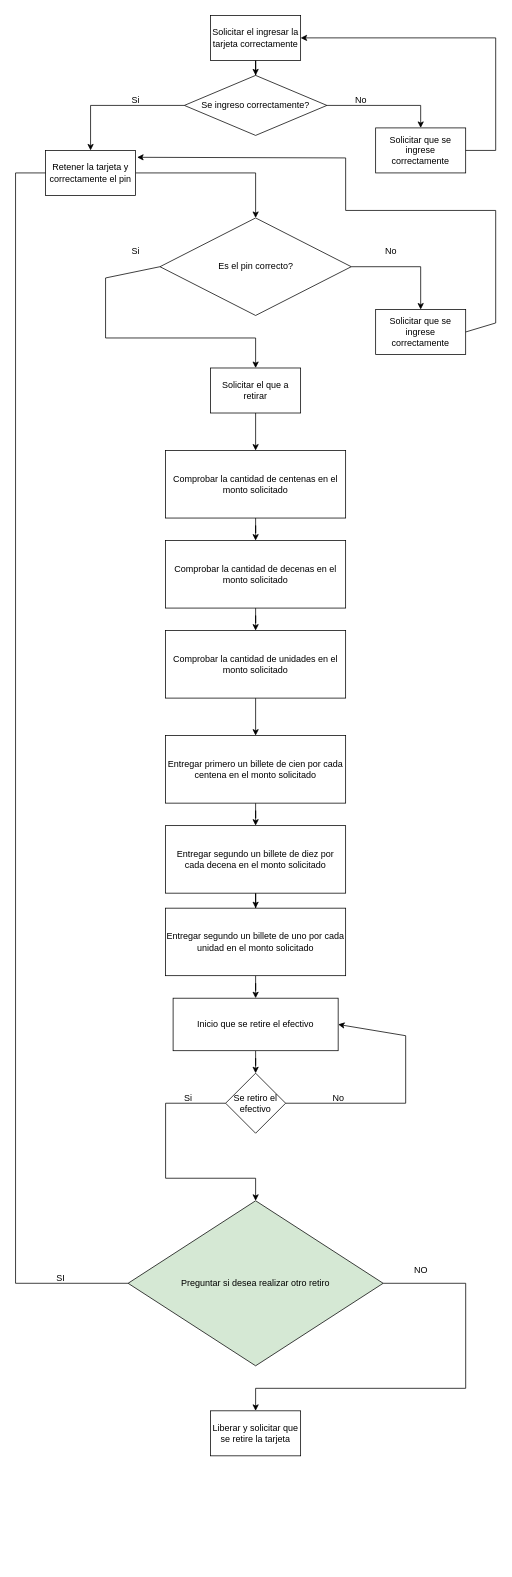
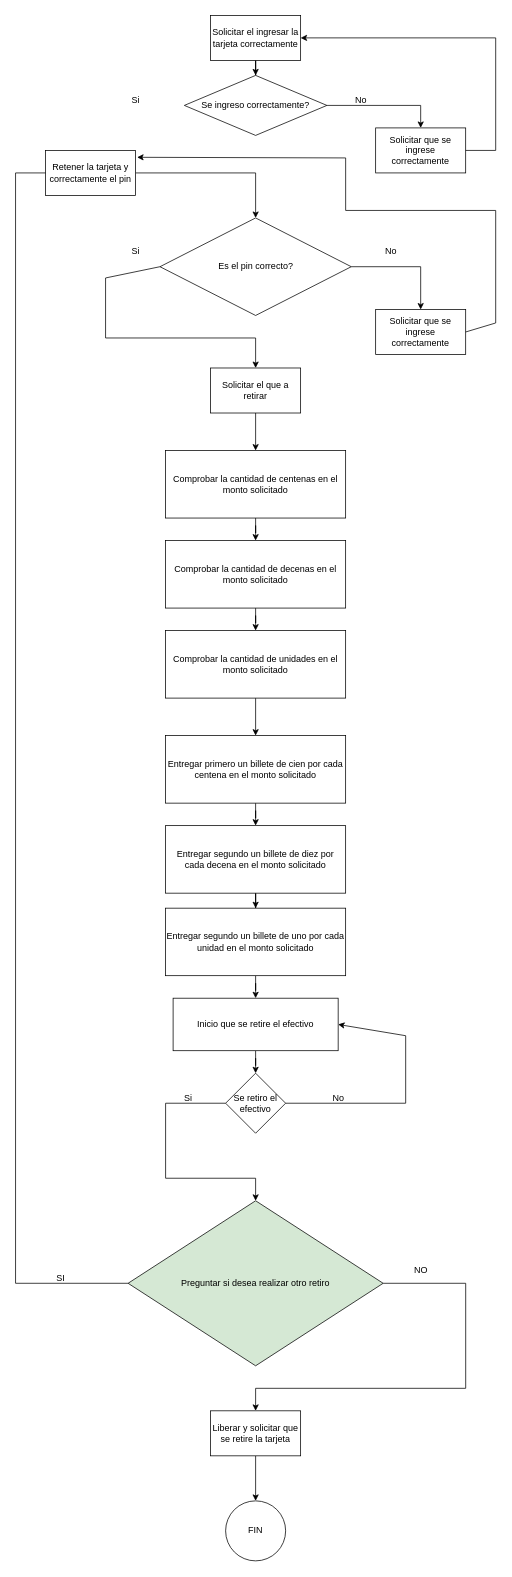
(118, 105) -> none
none -> (255, 1475)
none -> (255, 1530)
